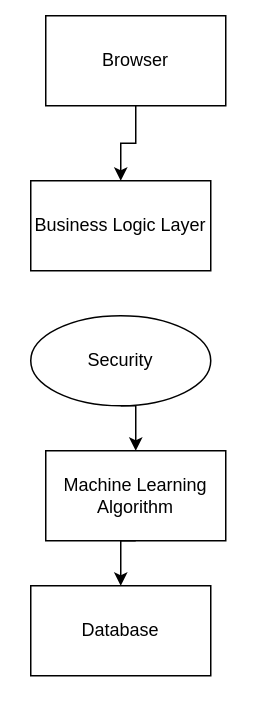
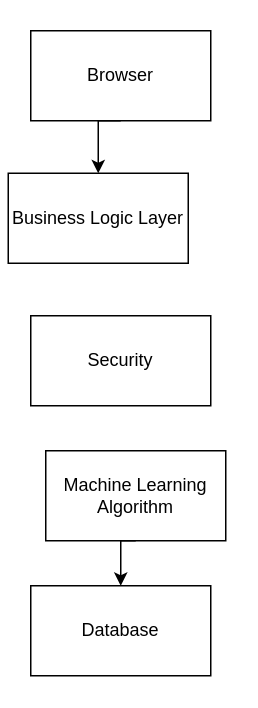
(136, 61) -> (121, 76)
(121, 226) -> (98, 218)
(121, 361) -> (121, 361)
(136, 422) -> none
